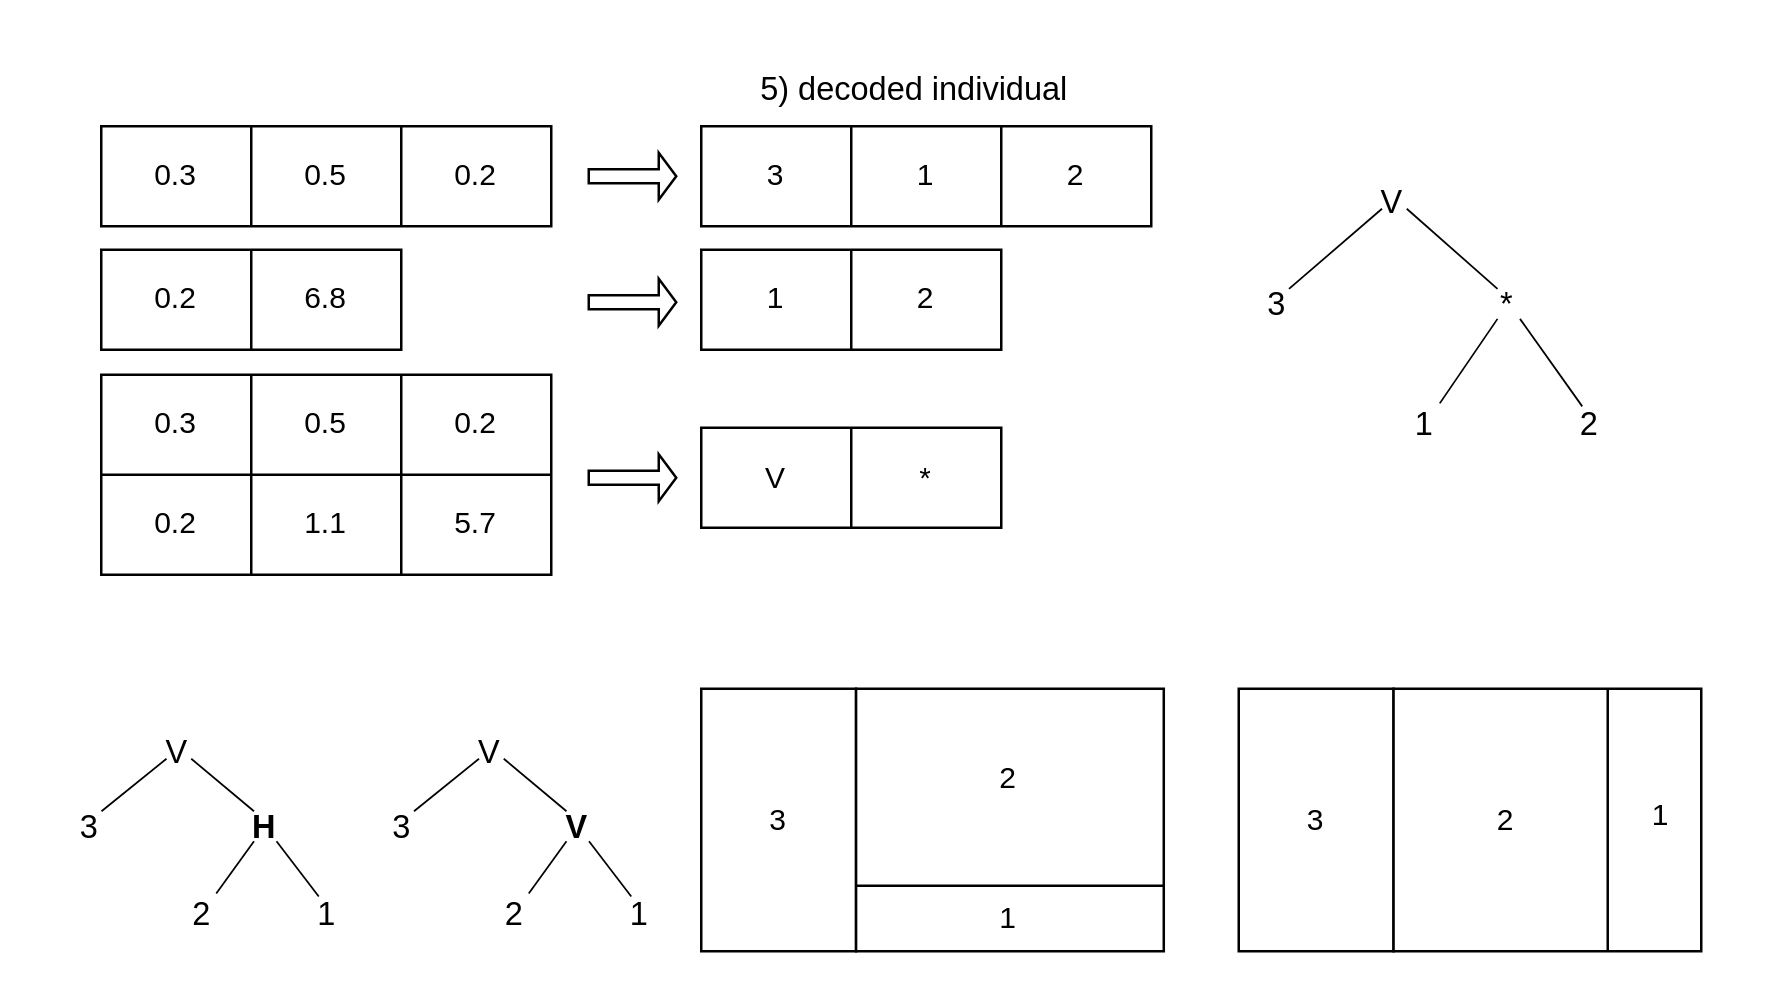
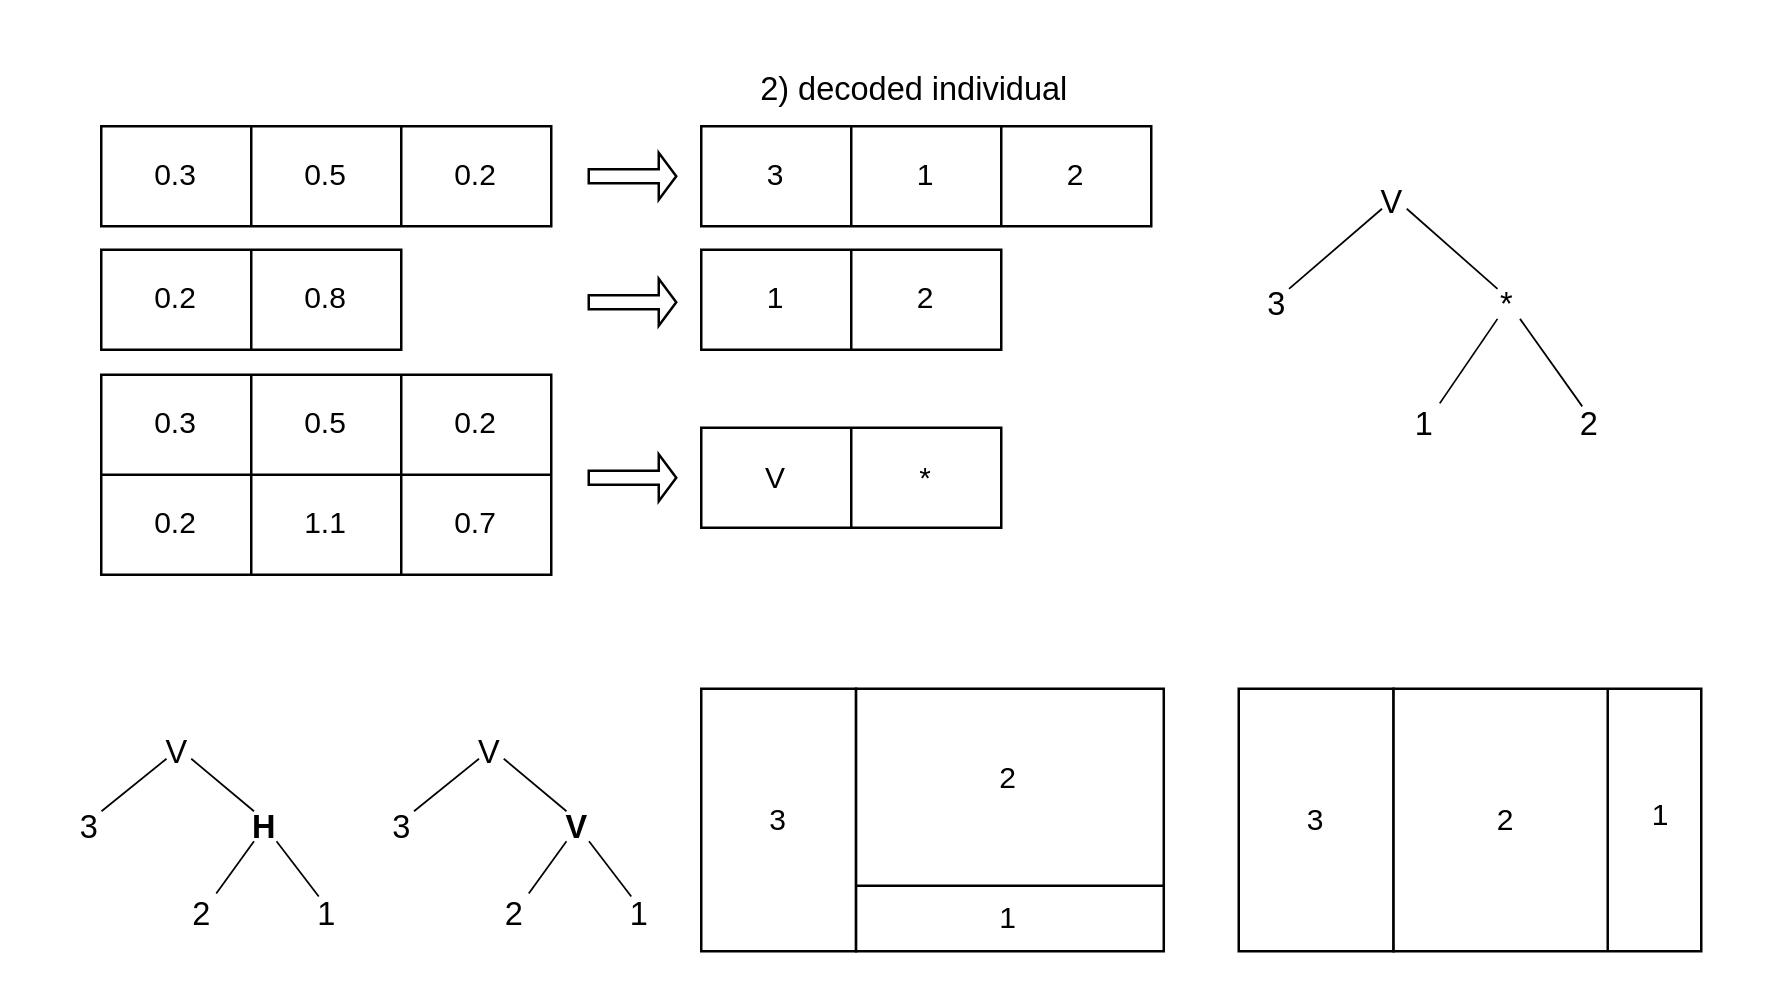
(915, 89) -> (915, 89)
(326, 299) -> (326, 299)
(476, 524) -> (476, 524)
